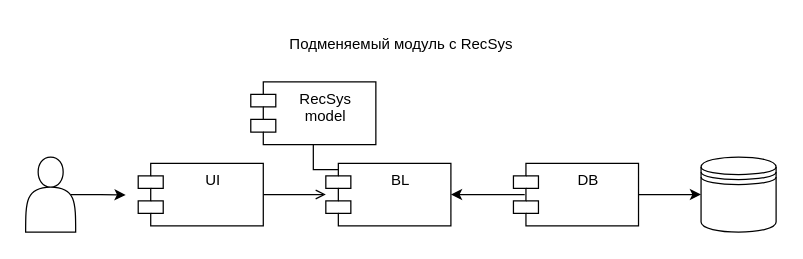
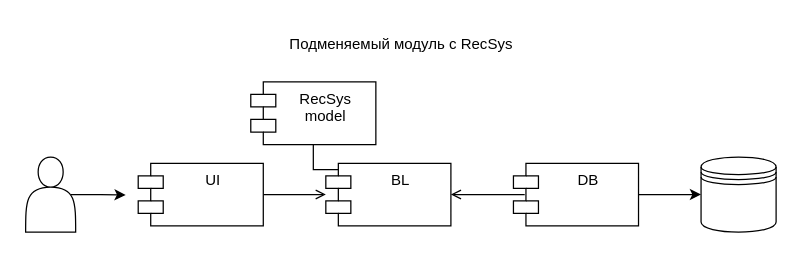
(461, 194) -> (458, 194)
